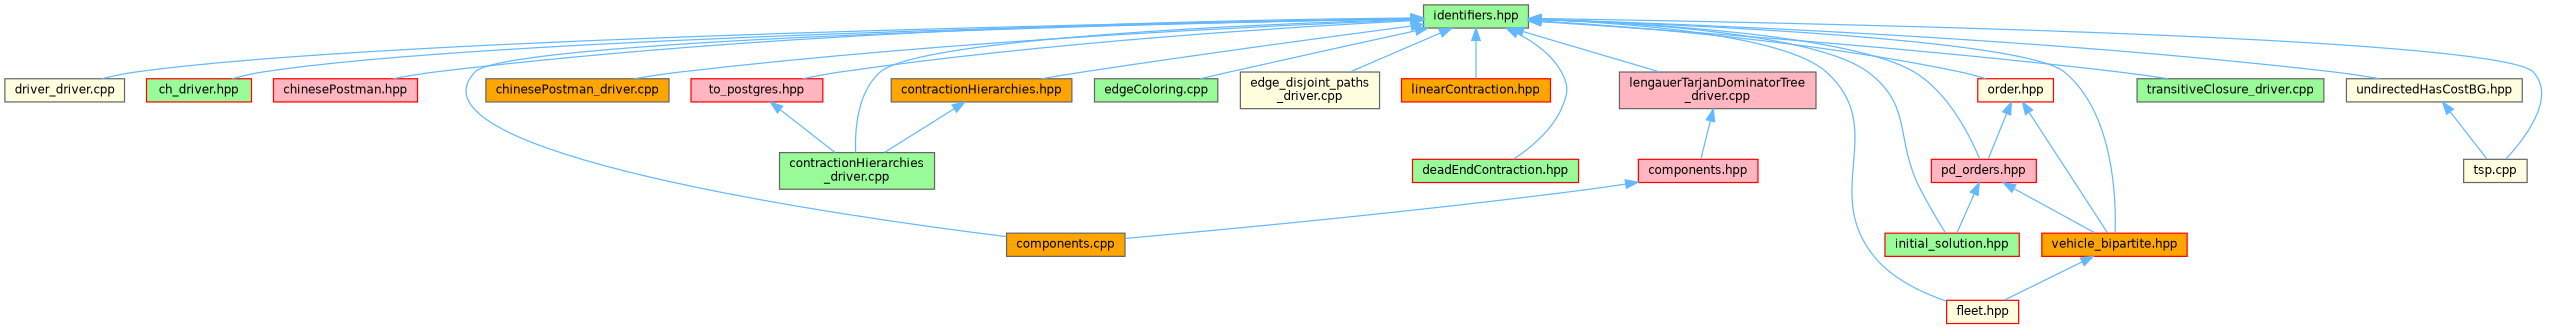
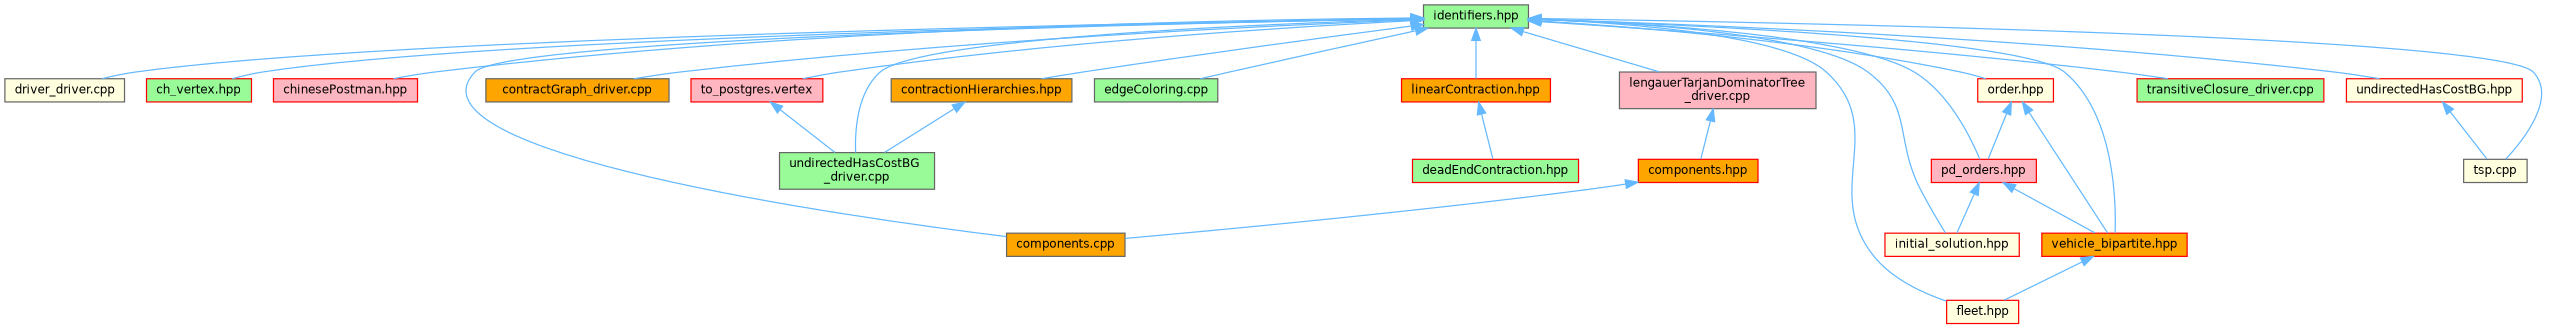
(199, 90) -> (199, 90)
(577, 90) -> (577, 90)
(757, 90) -> (757, 90)
(1310, 90) -> none
(2230, 90) -> (2230, 90)
(2434, 90) -> (2434, 90)
(1566, 96) -> (1487, 137)
(857, 171) -> (857, 171)
(1698, 171) -> (1698, 171)
(1952, 245) -> (1952, 245)
